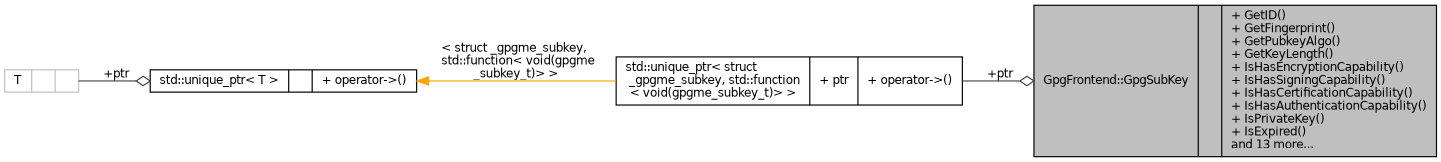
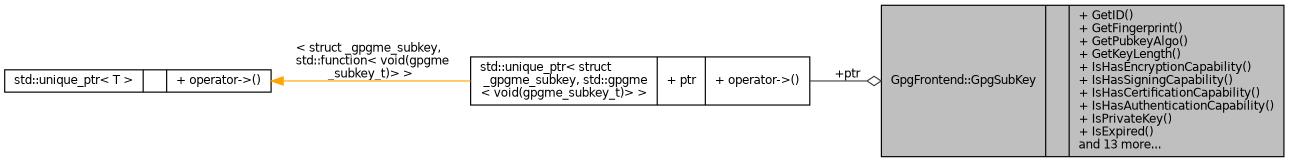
(713, 80) -> (564, 80)
(42, 81) -> none
